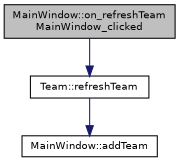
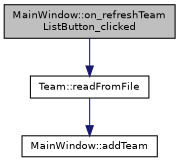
(90, 21) -> (90, 21)
(90, 87) -> (90, 87)
